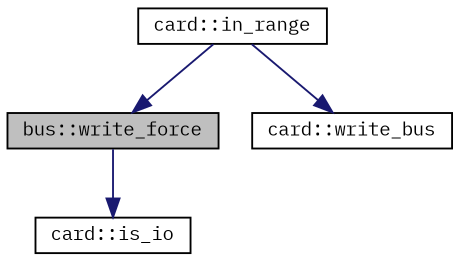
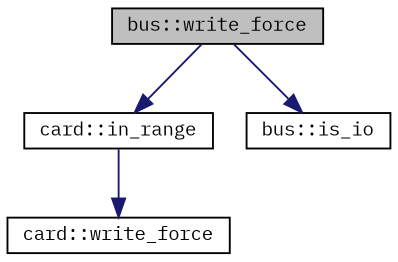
(180, 72) -> (175, 72)
(352, 131) -> (119, 235)
(113, 235) -> (319, 131)
